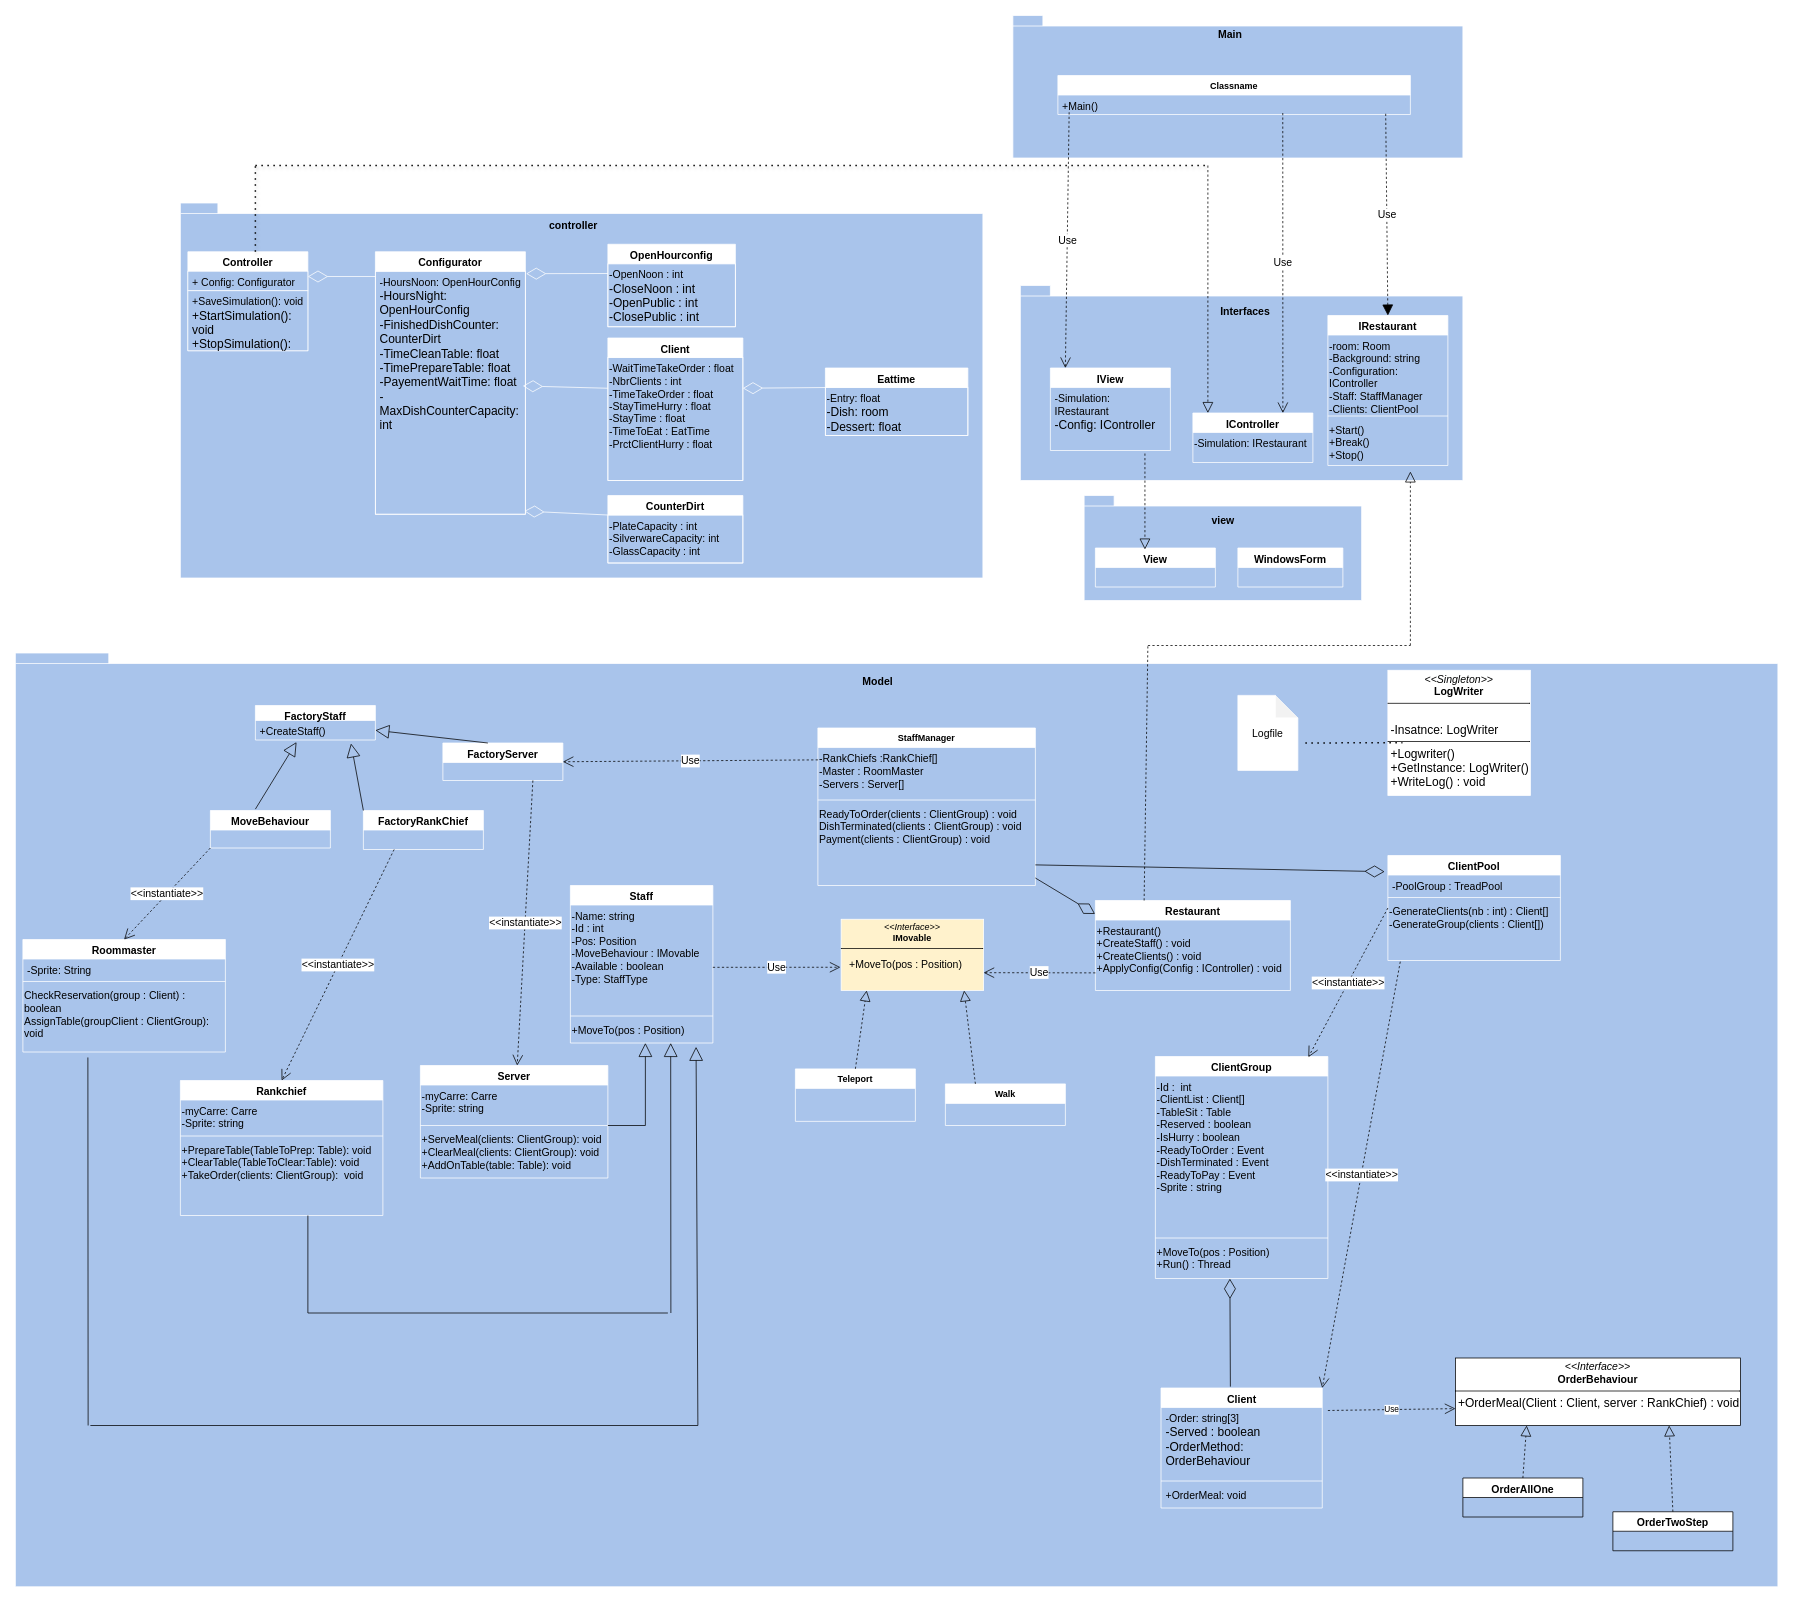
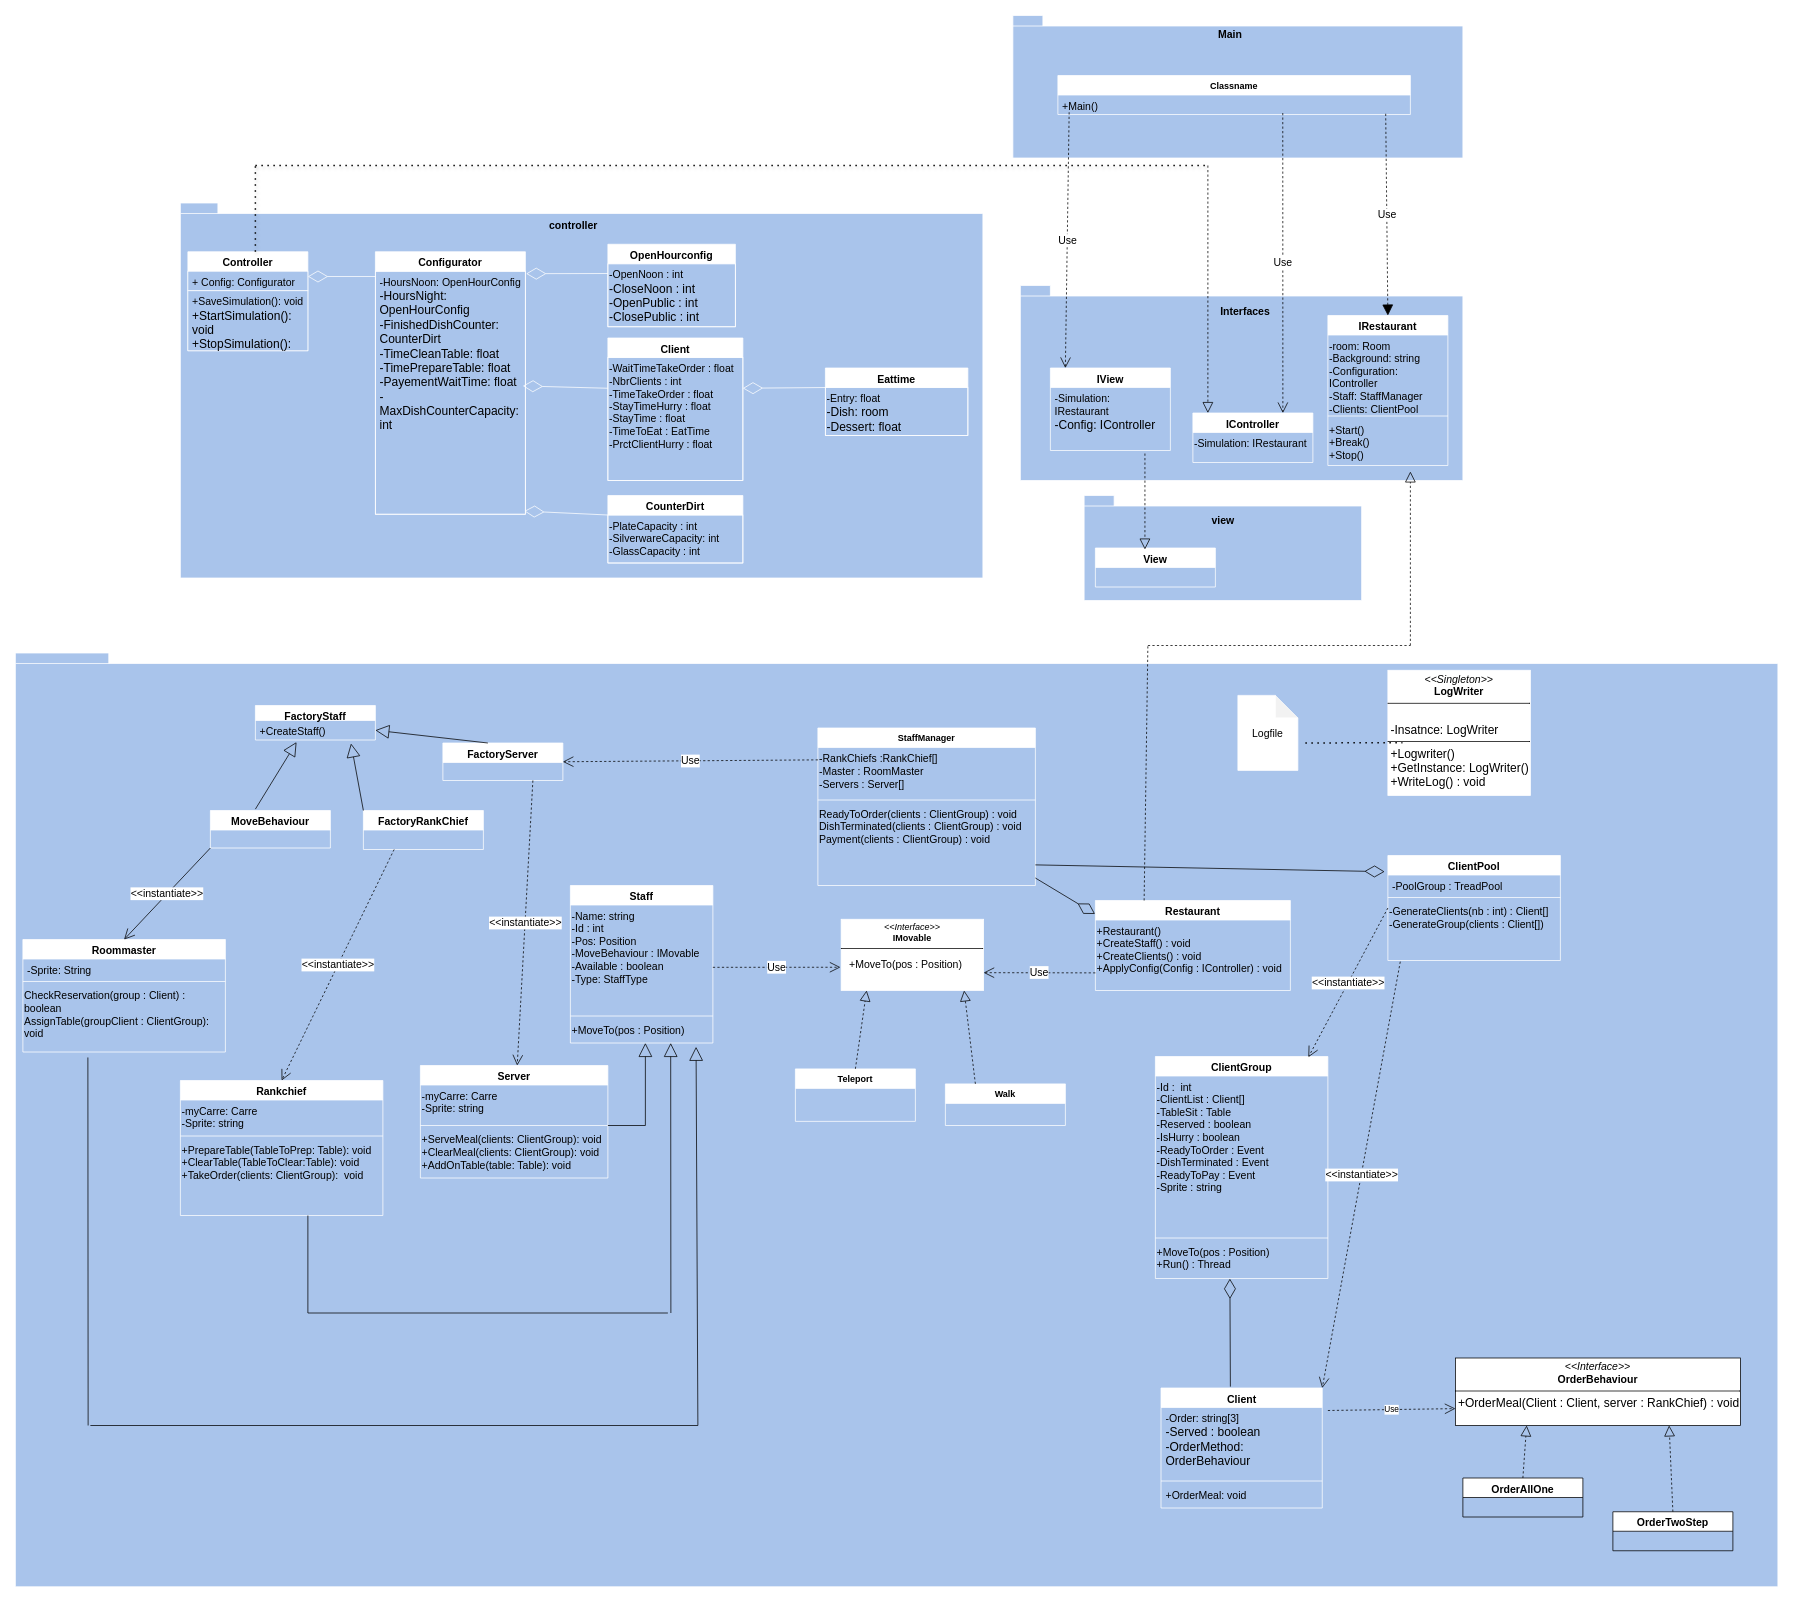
(1290, 567) -> none
(878, 681) -> none
(191, 868) -> (191, 868)
(912, 955) -> (912, 955)
